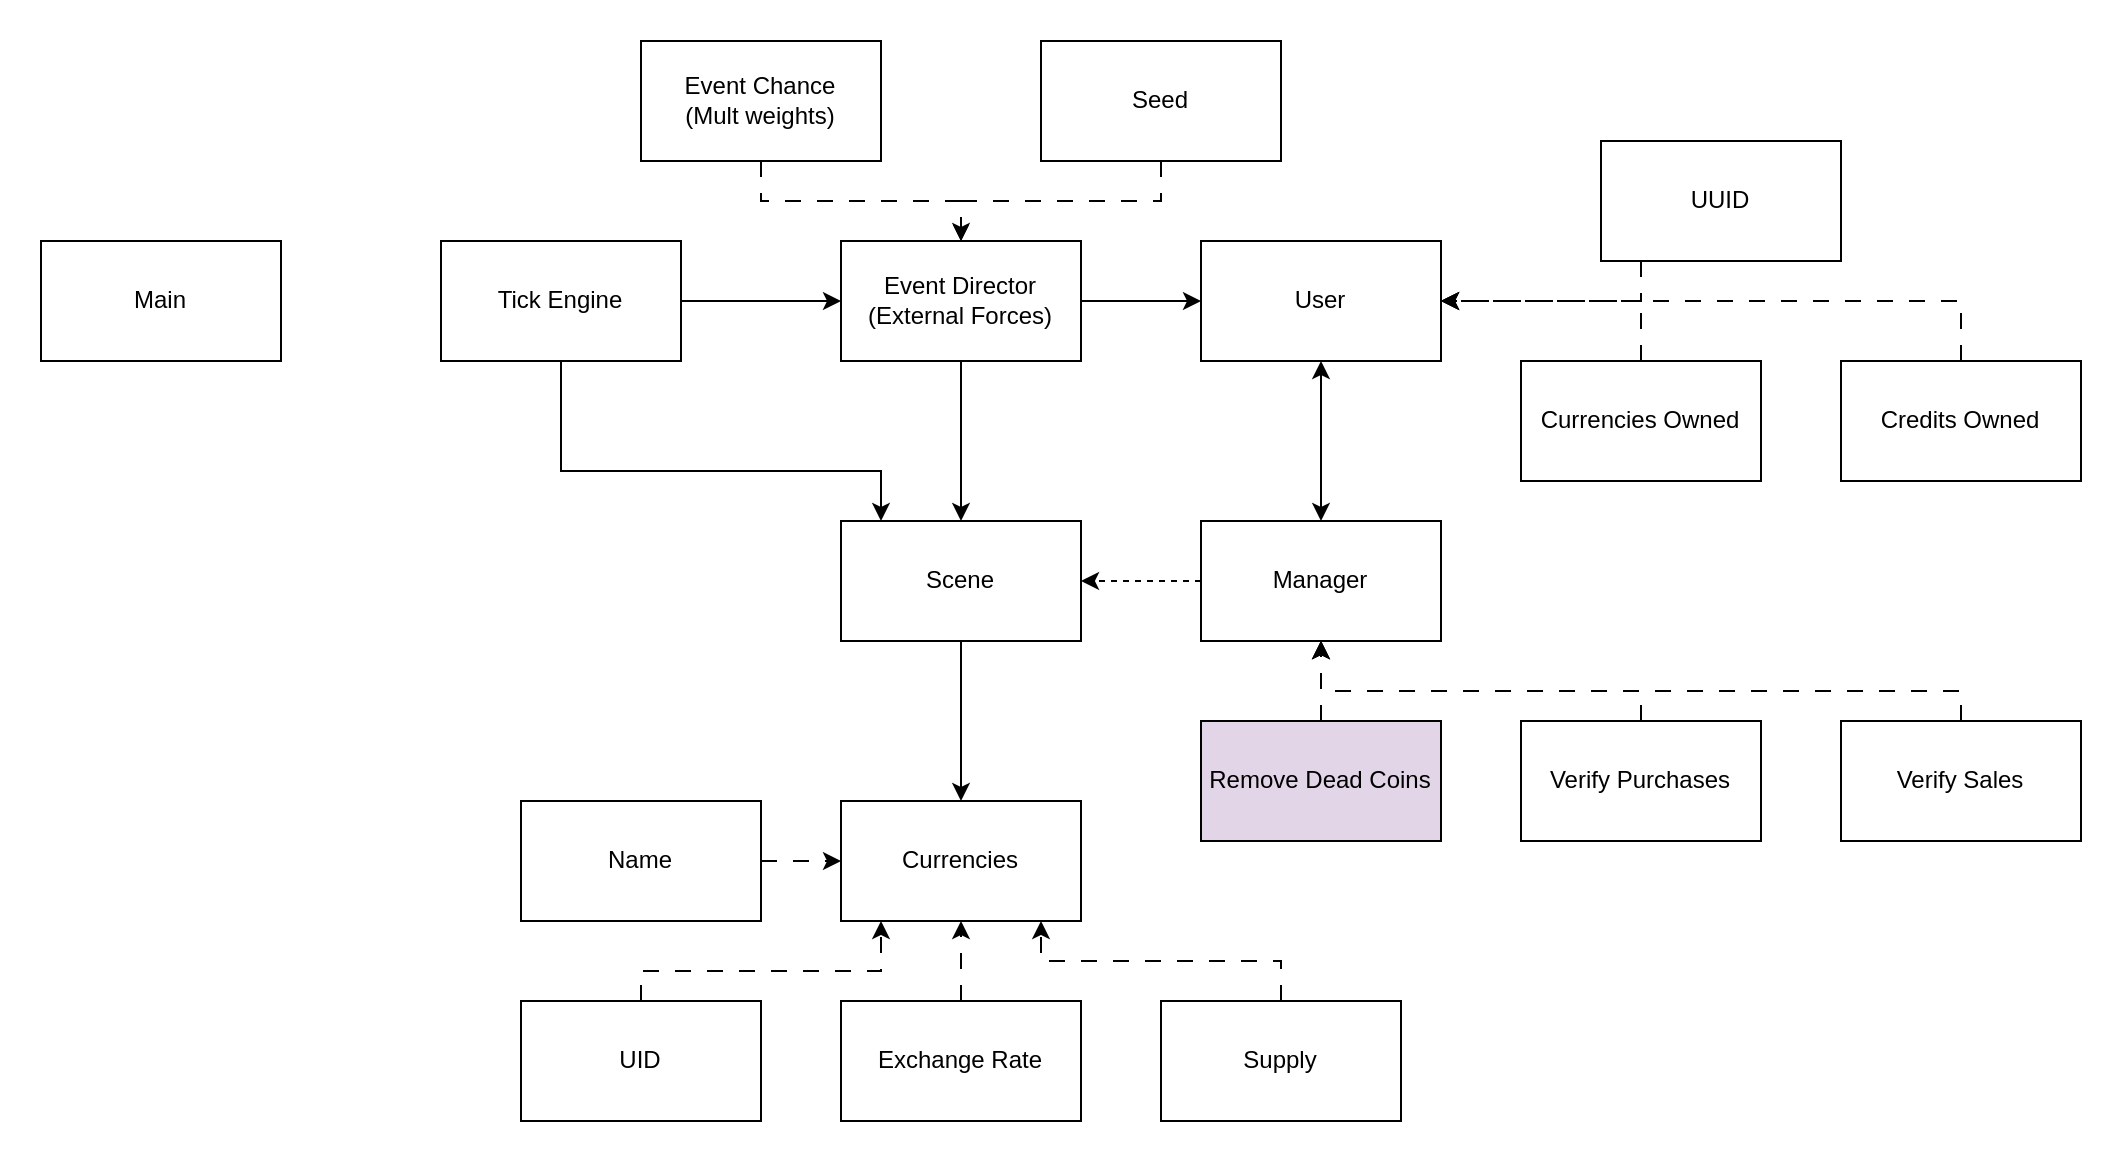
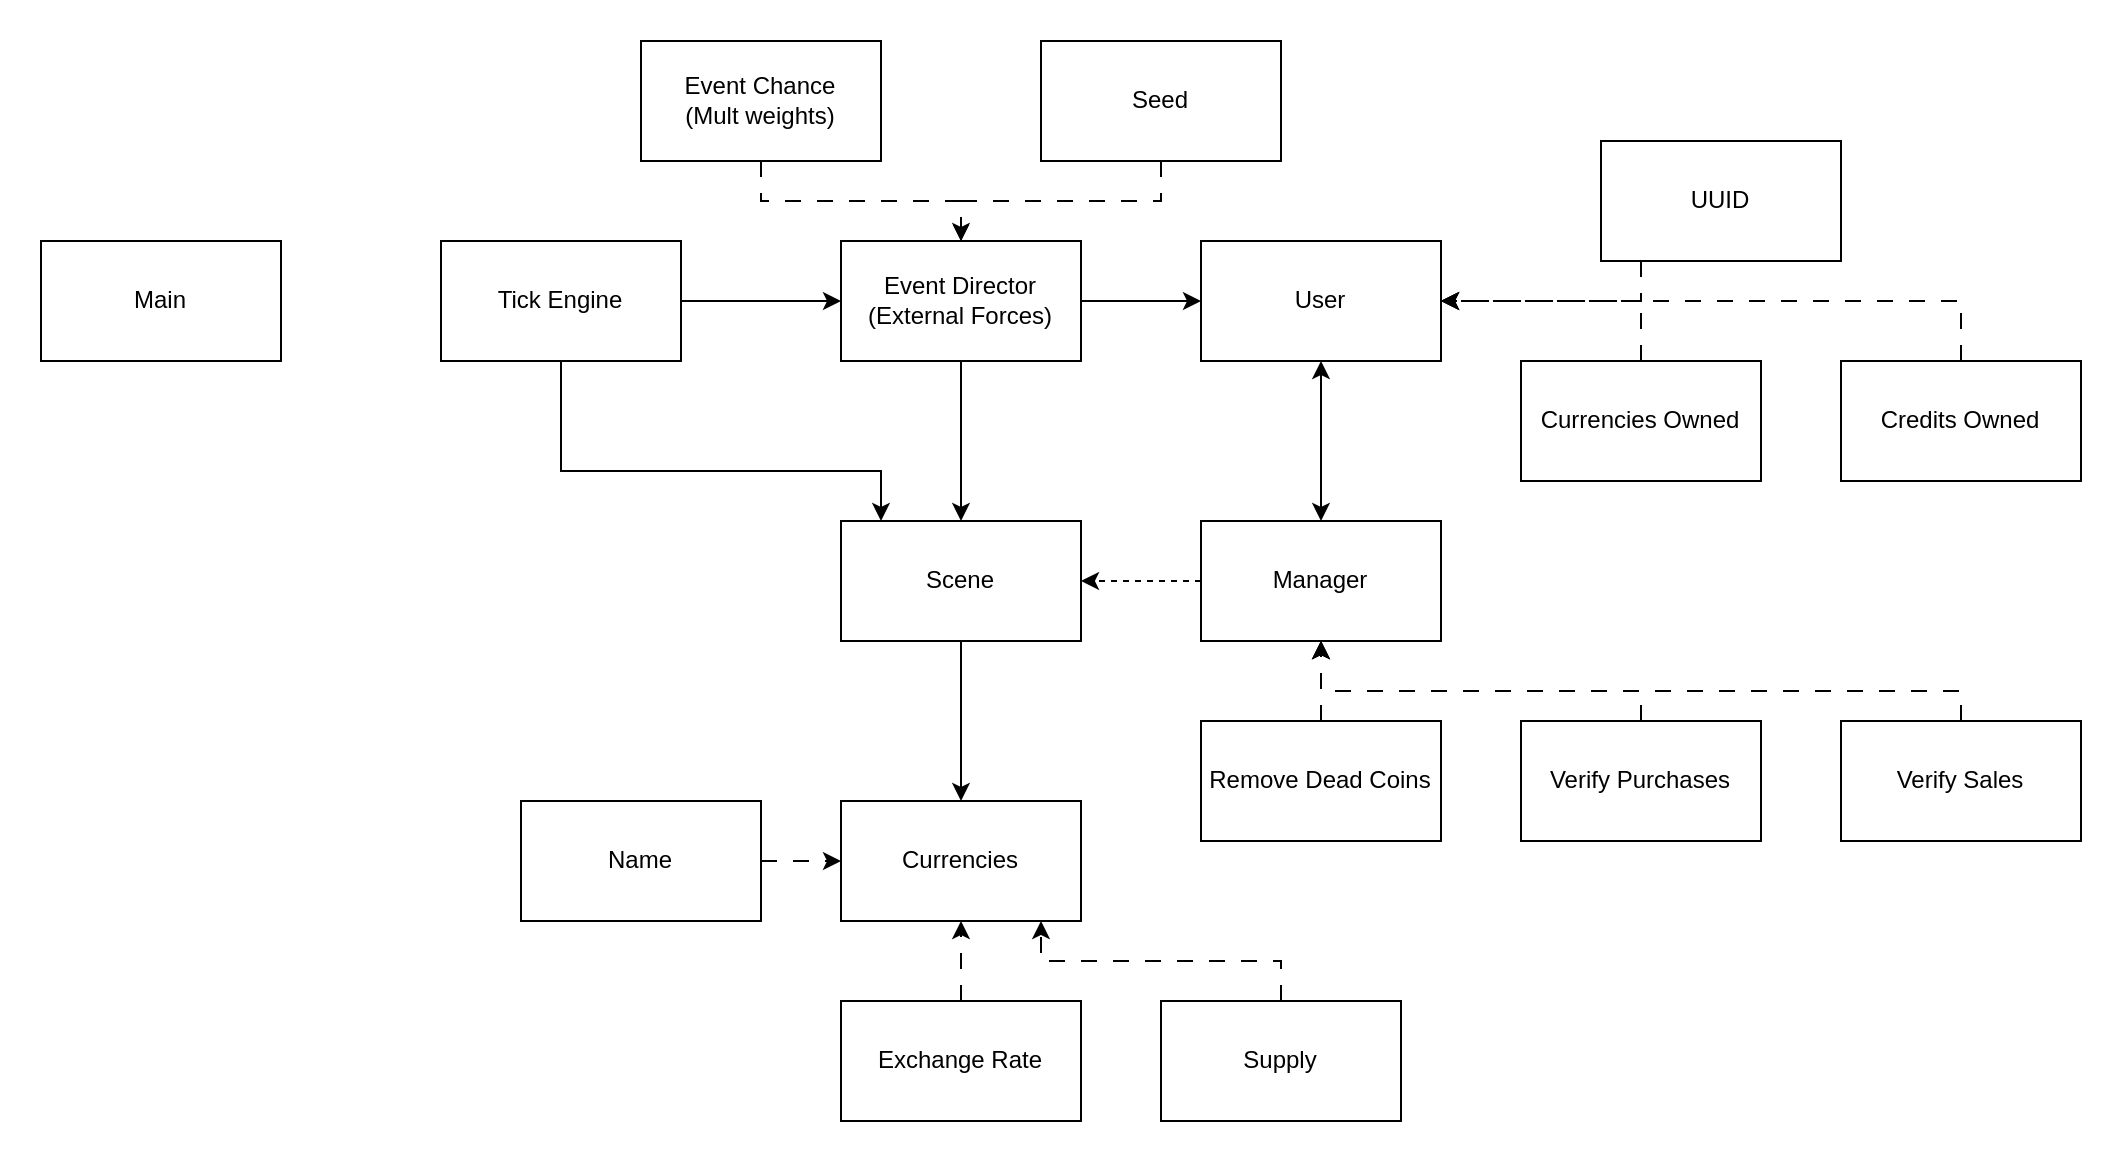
(1321, 781) -> (1321, 781)
(649, 971) -> none
(641, 1061) -> none
